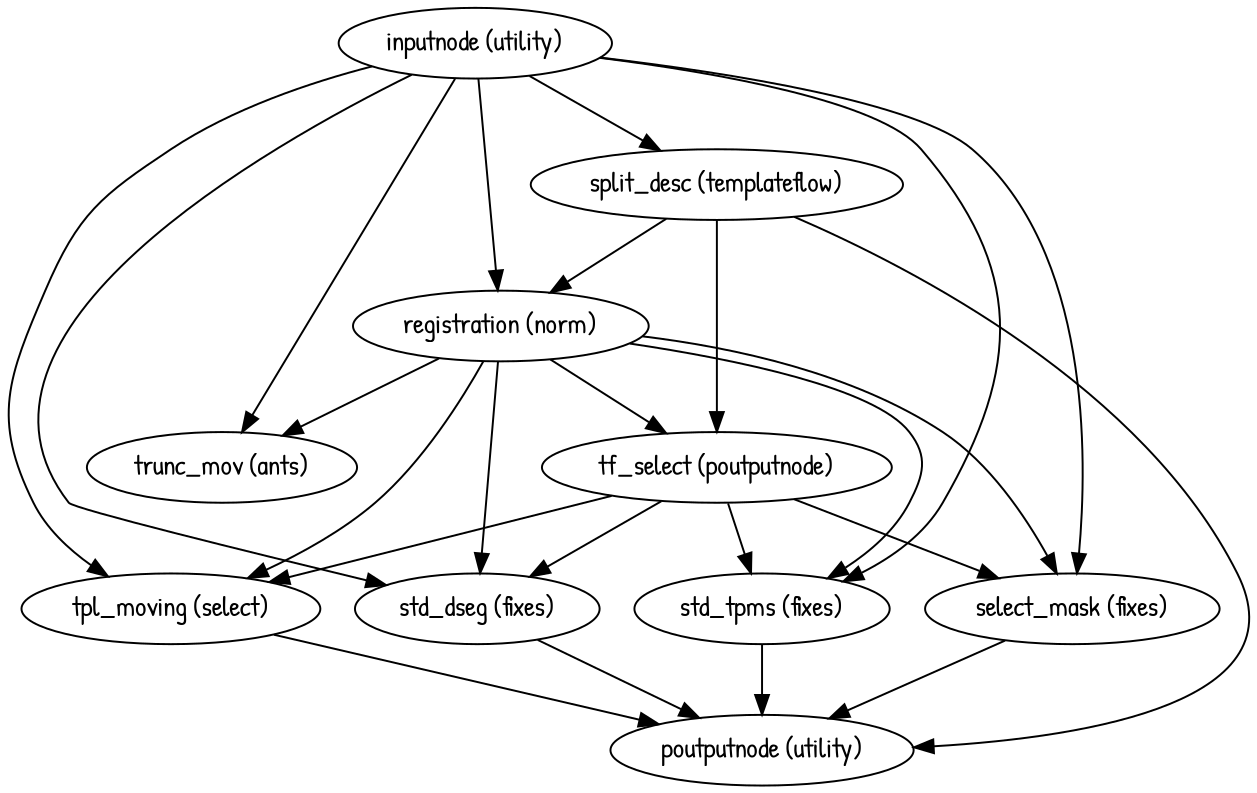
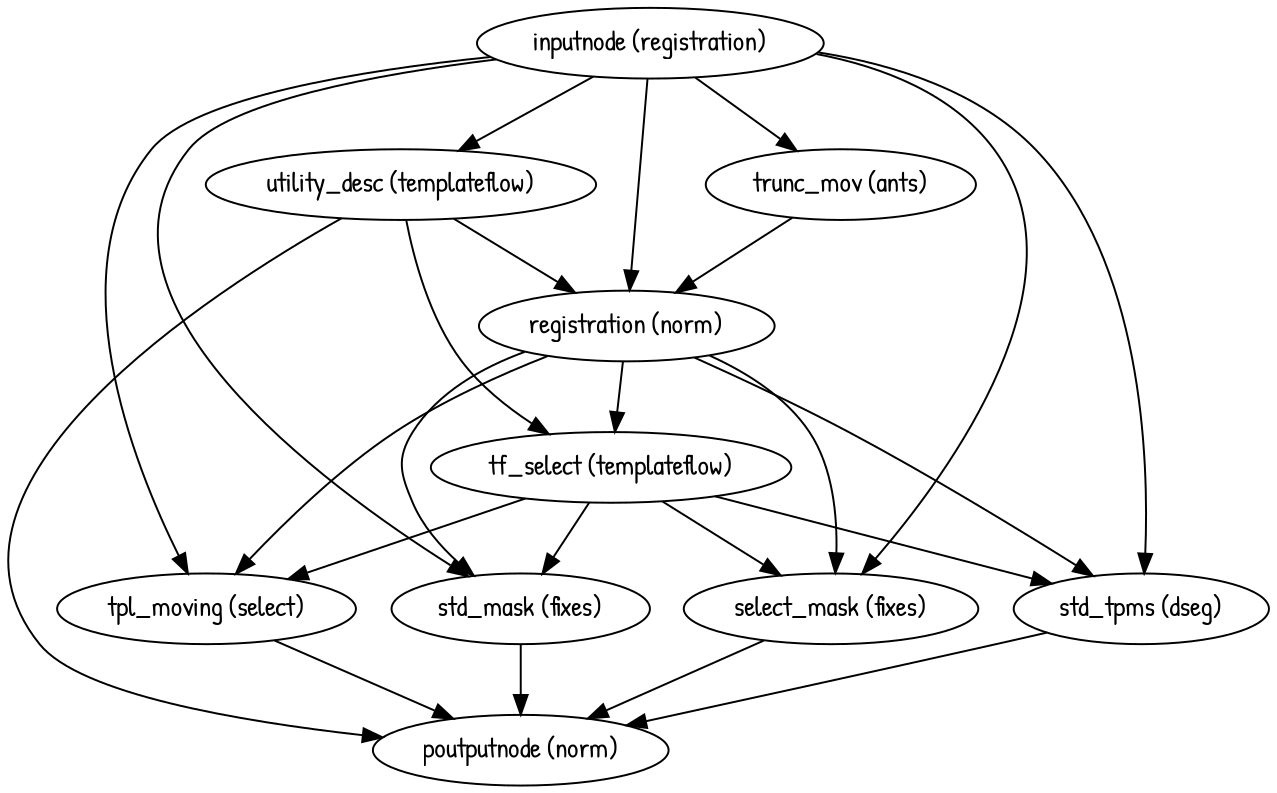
(475, 43) -> (650, 43)
(717, 185) -> (401, 185)
(370, 393) -> (743, 250)
(717, 467) -> (611, 467)
(477, 609) -> (521, 609)
(762, 609) -> (1141, 609)
(762, 750) -> (521, 750)
